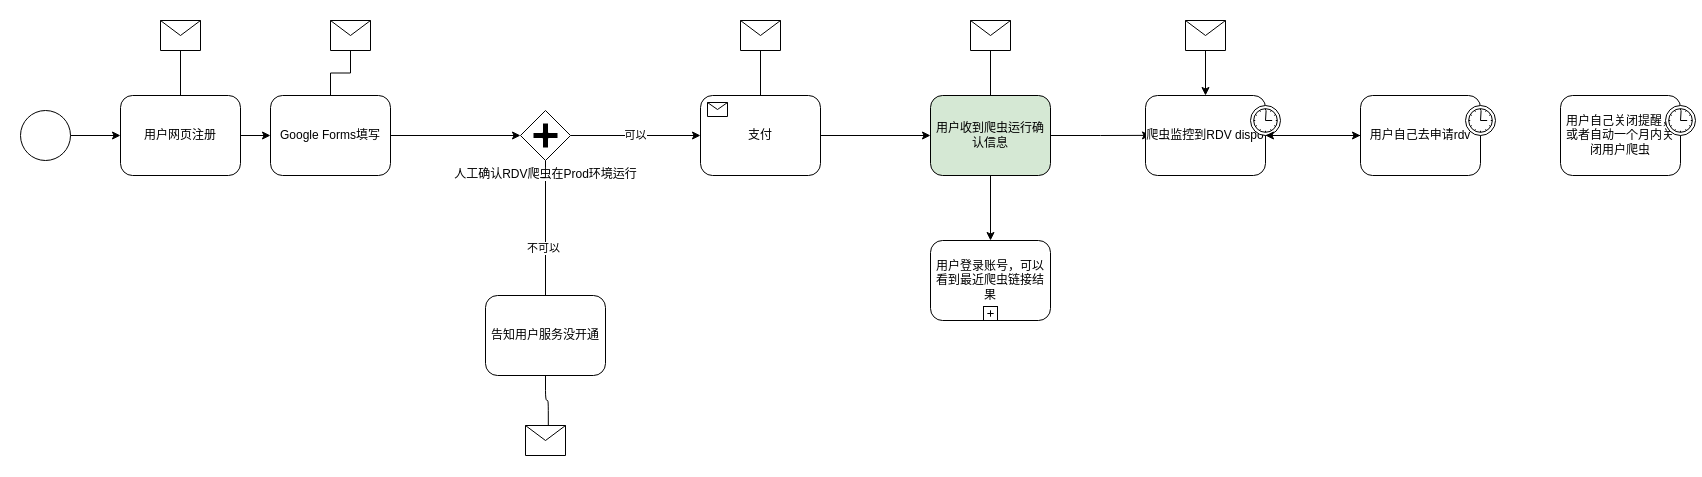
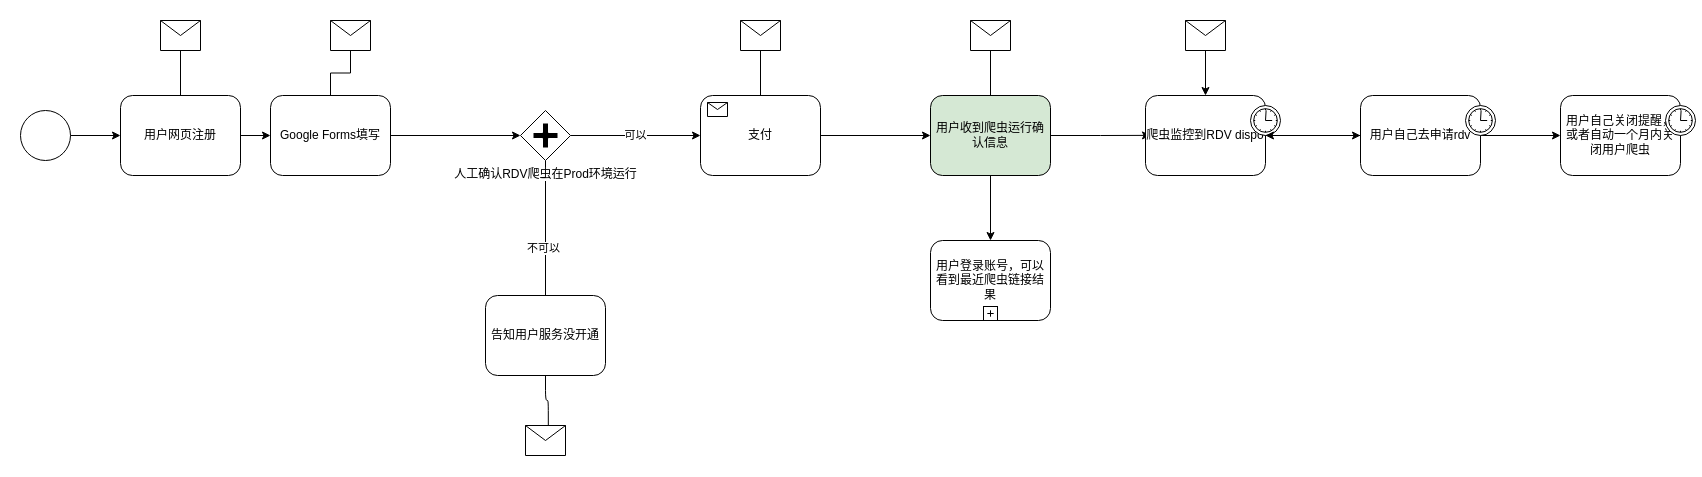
none -> (1518, 136)
